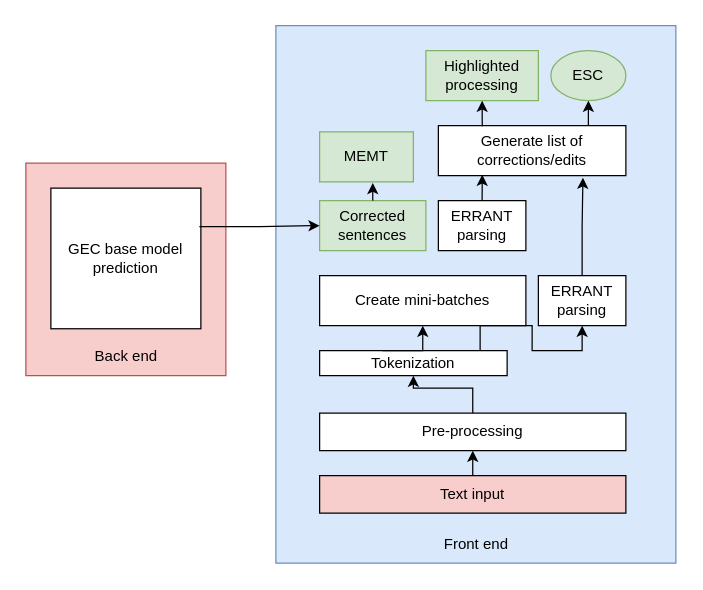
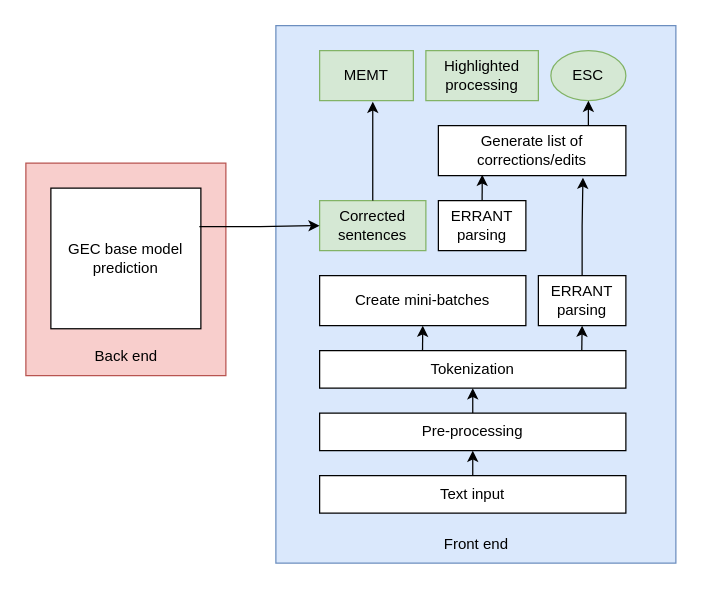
(482, 118) -> none
(366, 157) -> (366, 76)
(413, 363) -> (473, 369)
(473, 494) -> (473, 494)
